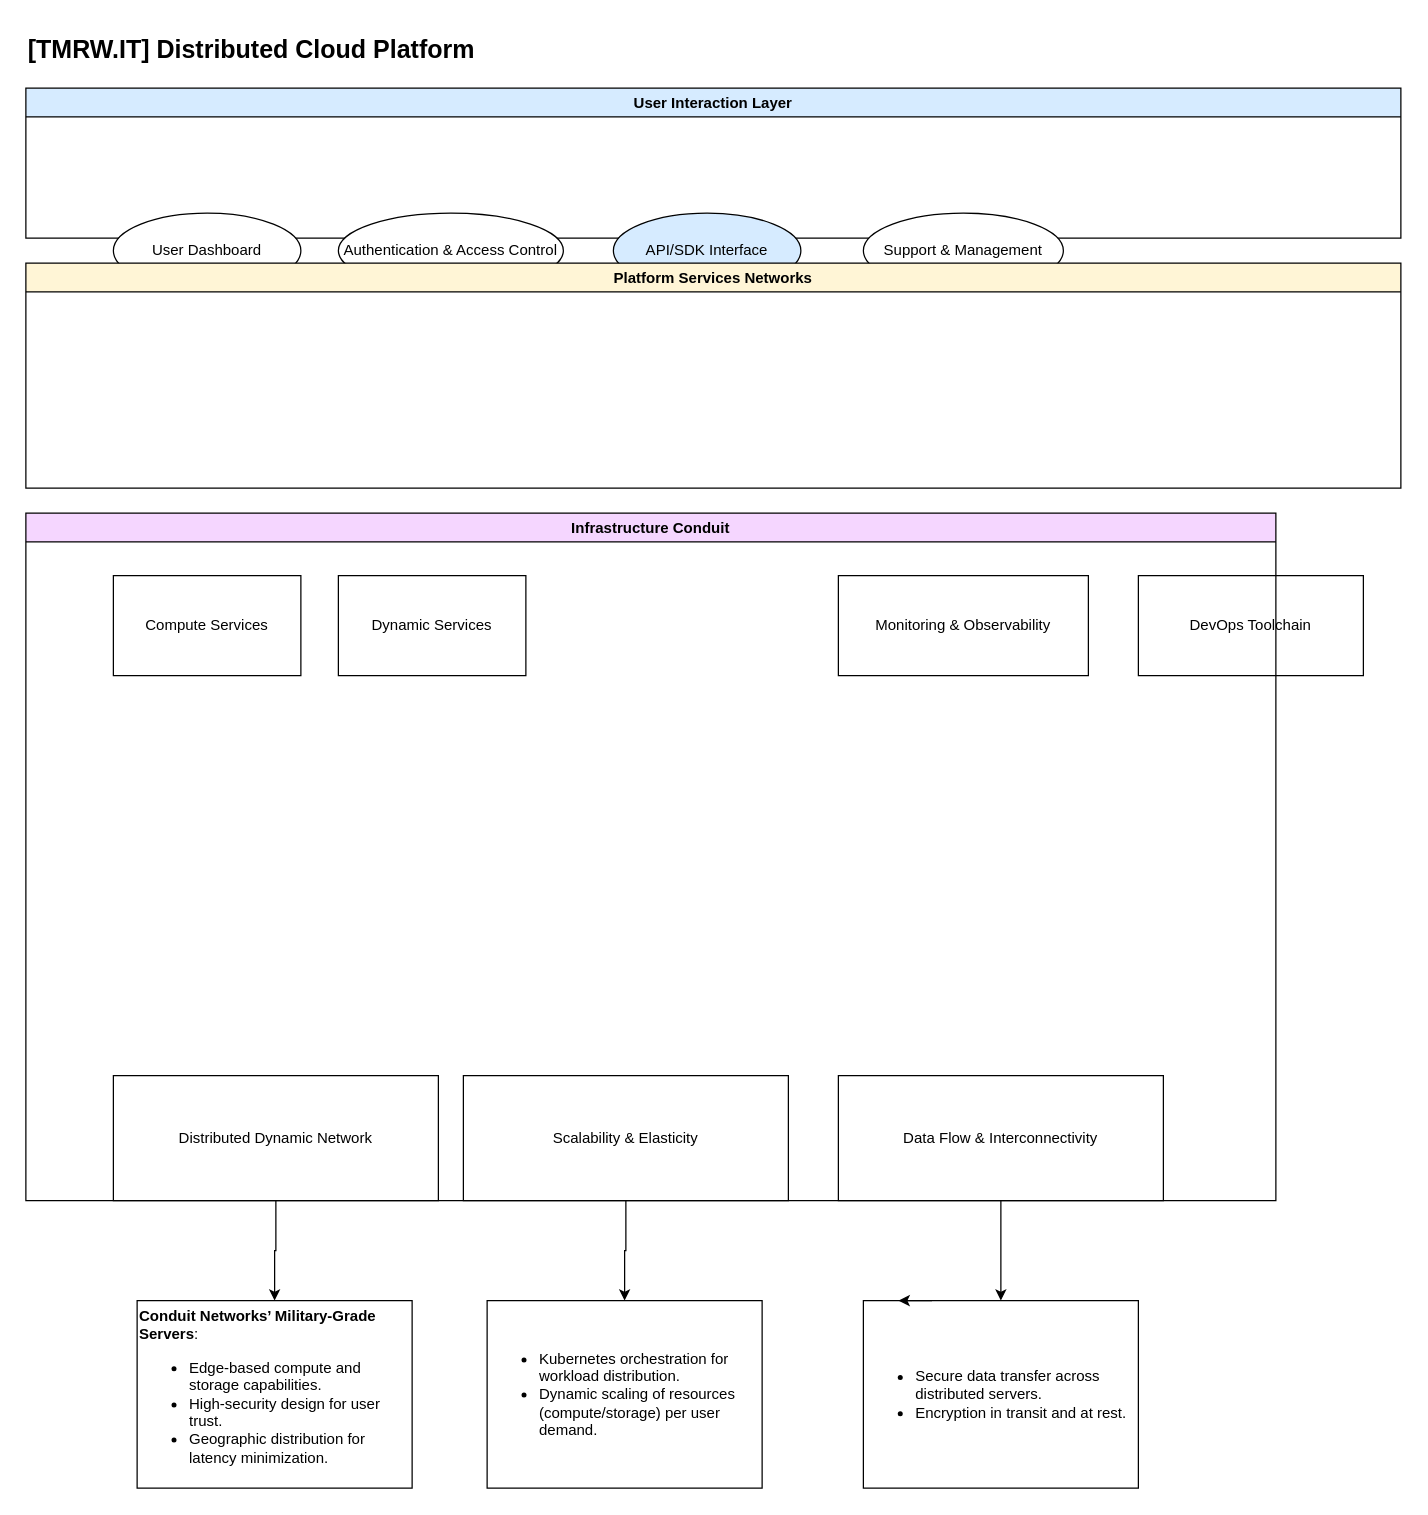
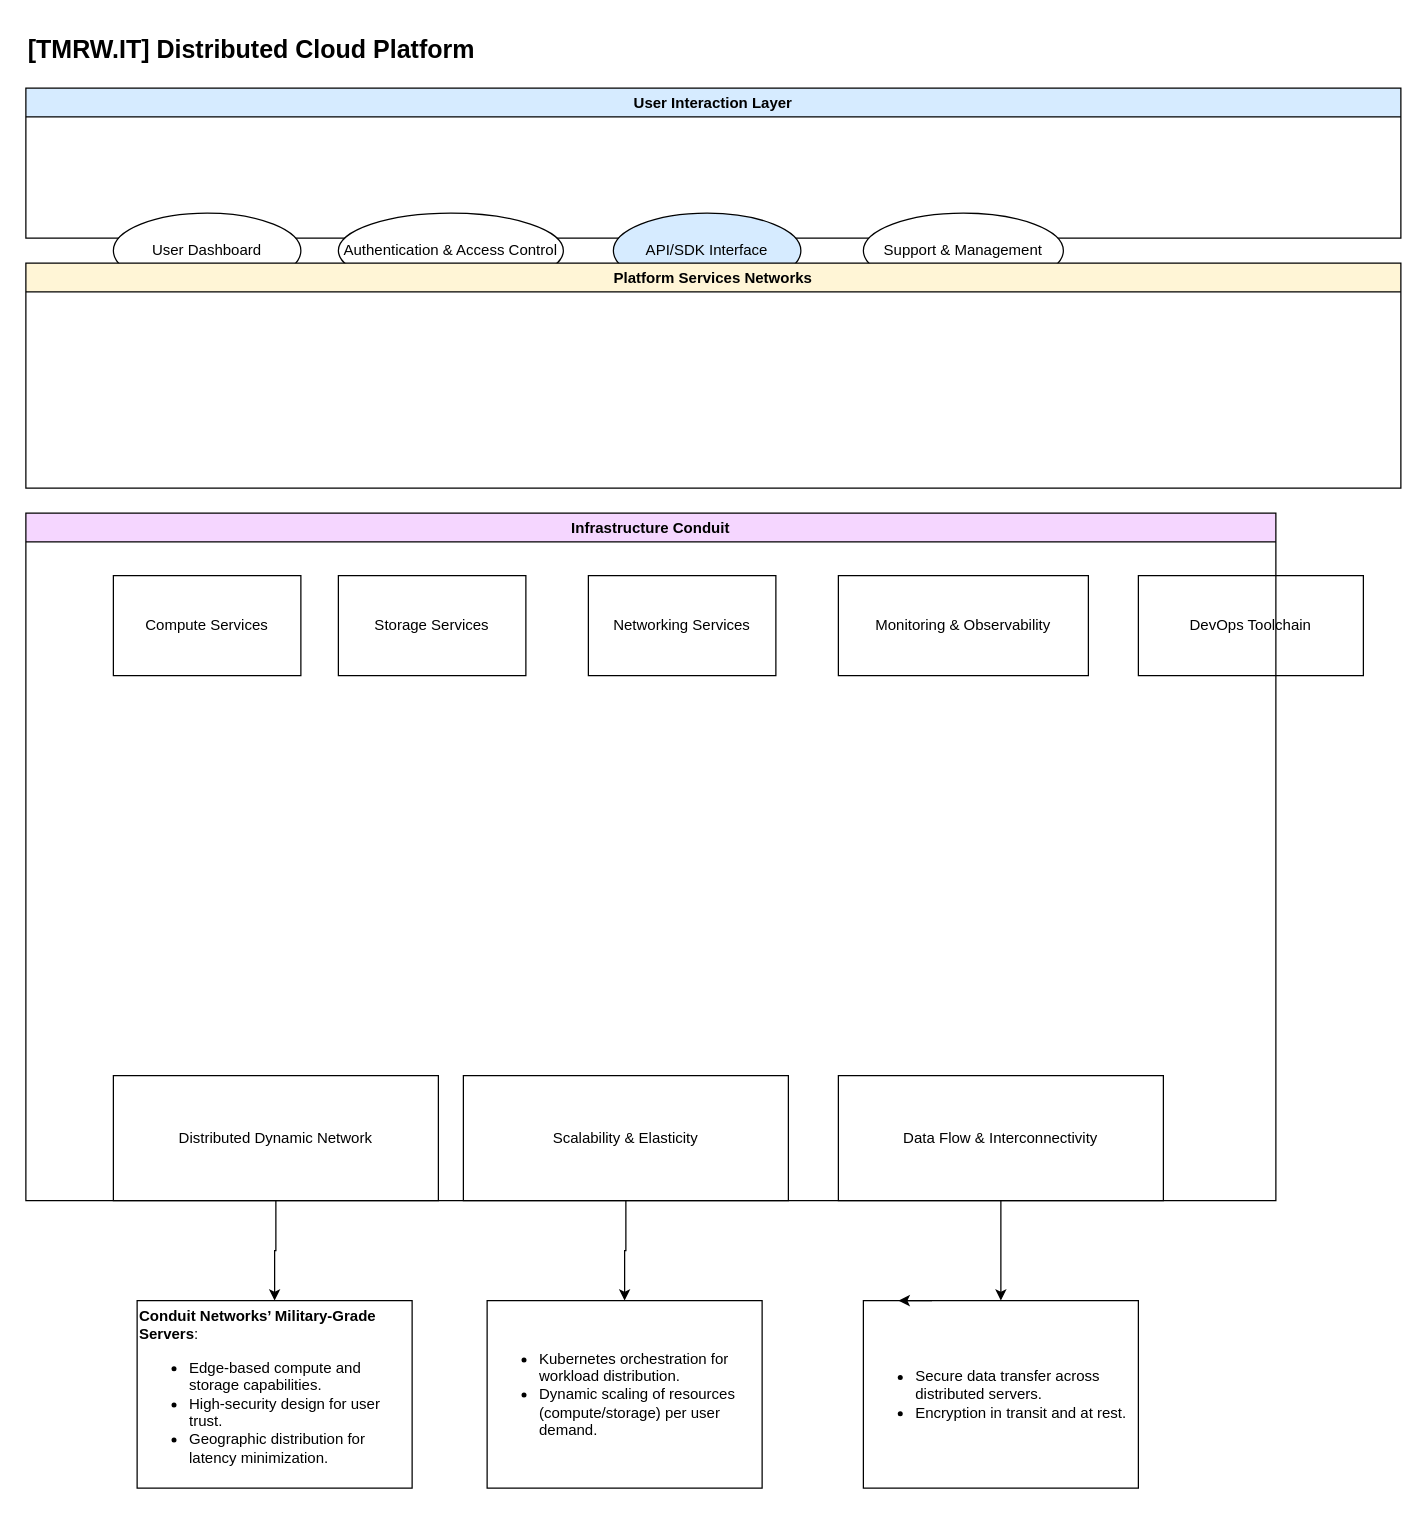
(432, 626) -> (432, 626)
none -> (682, 626)
